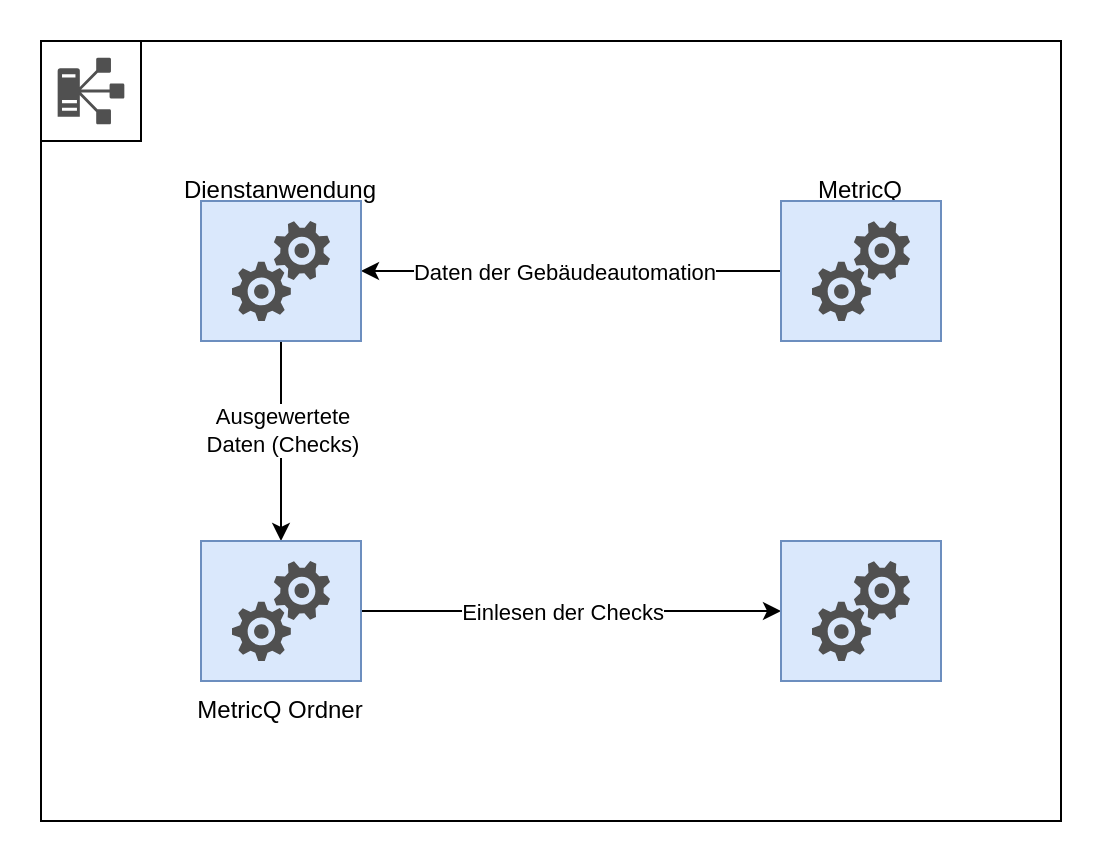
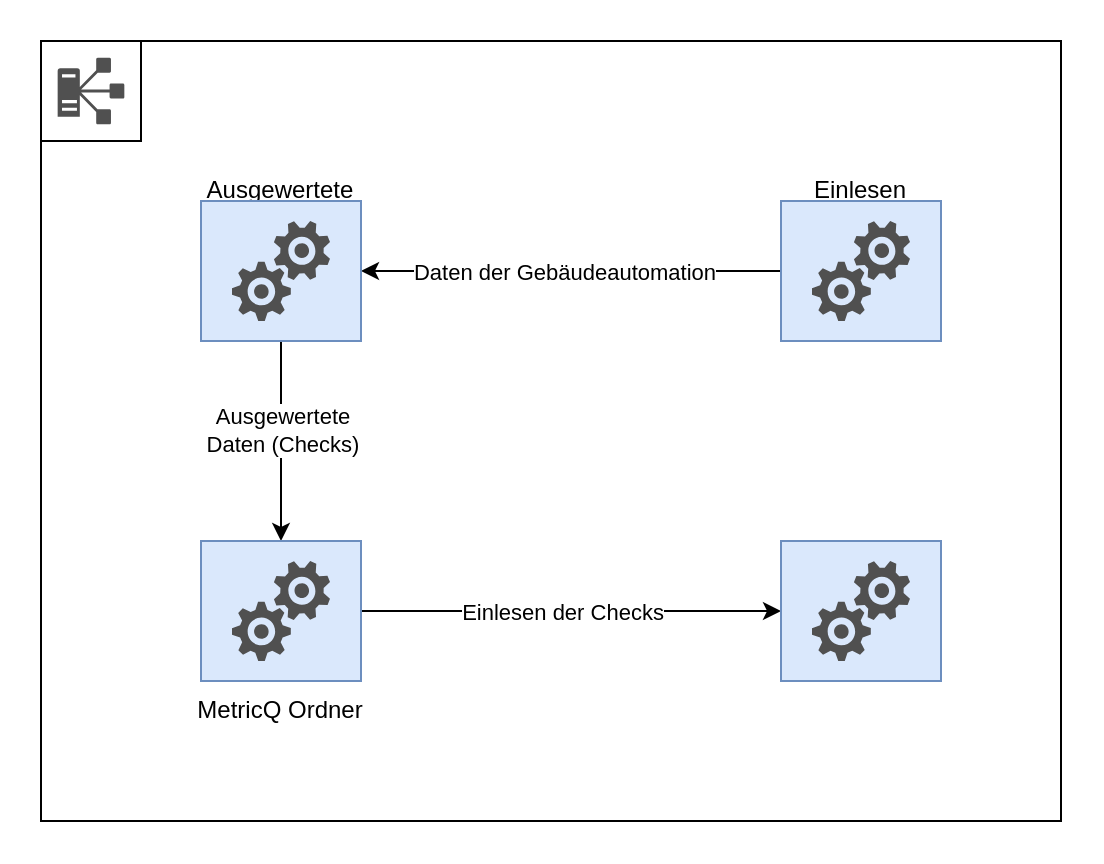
(281, 191) -> (281, 191)
(861, 191) -> (861, 191)
